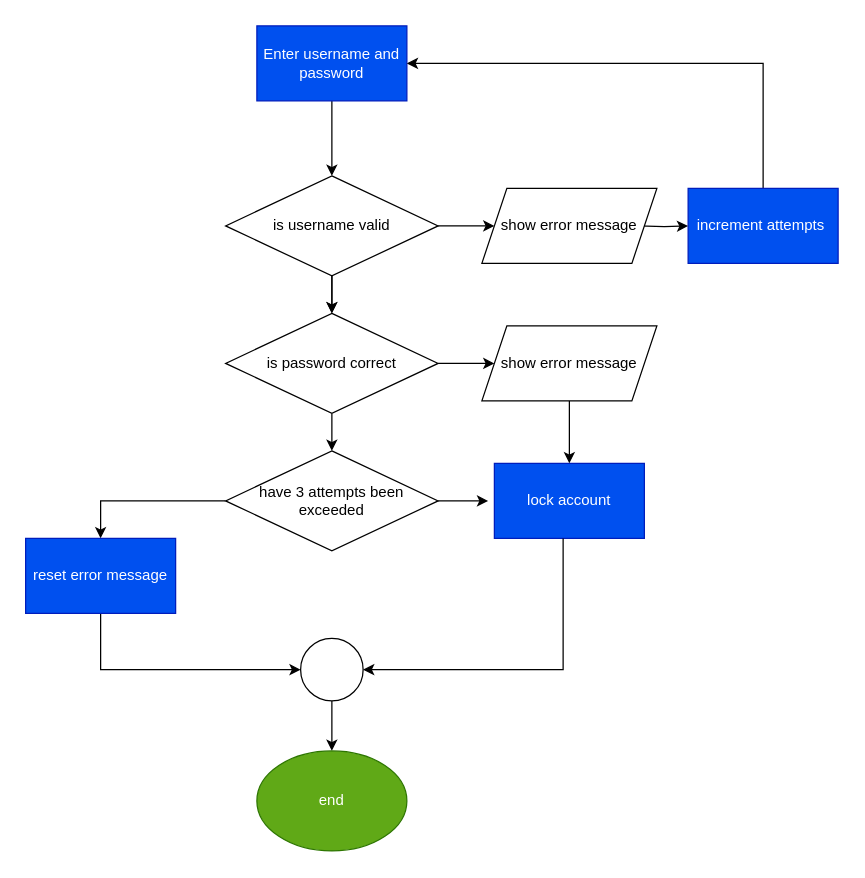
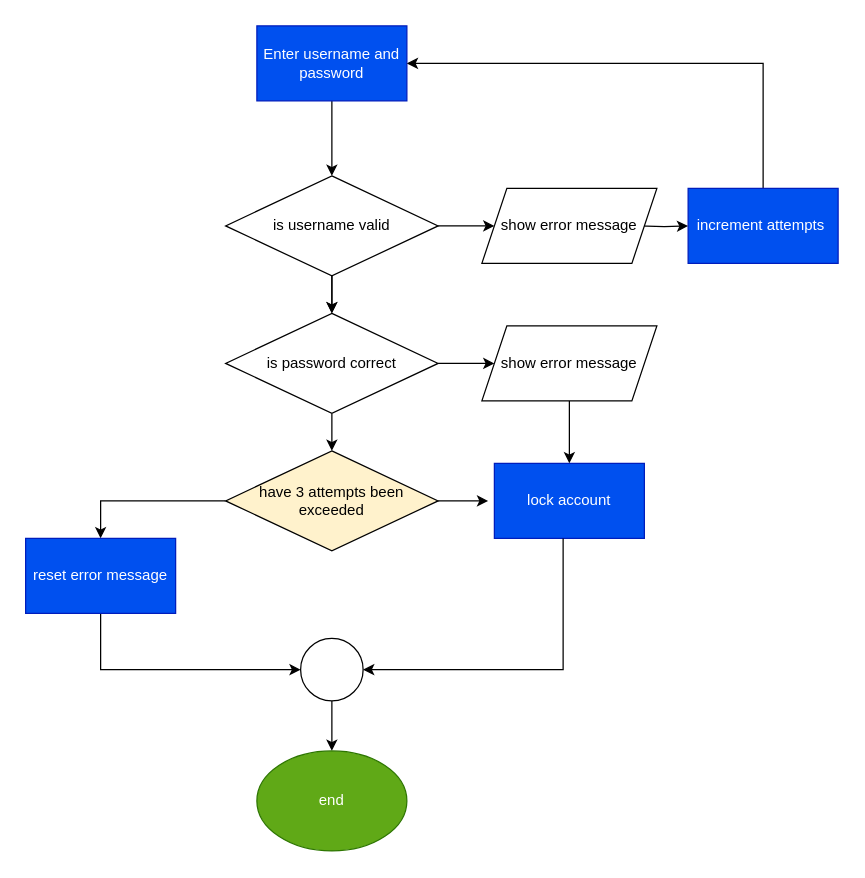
(332, 501) -> (332, 501)
